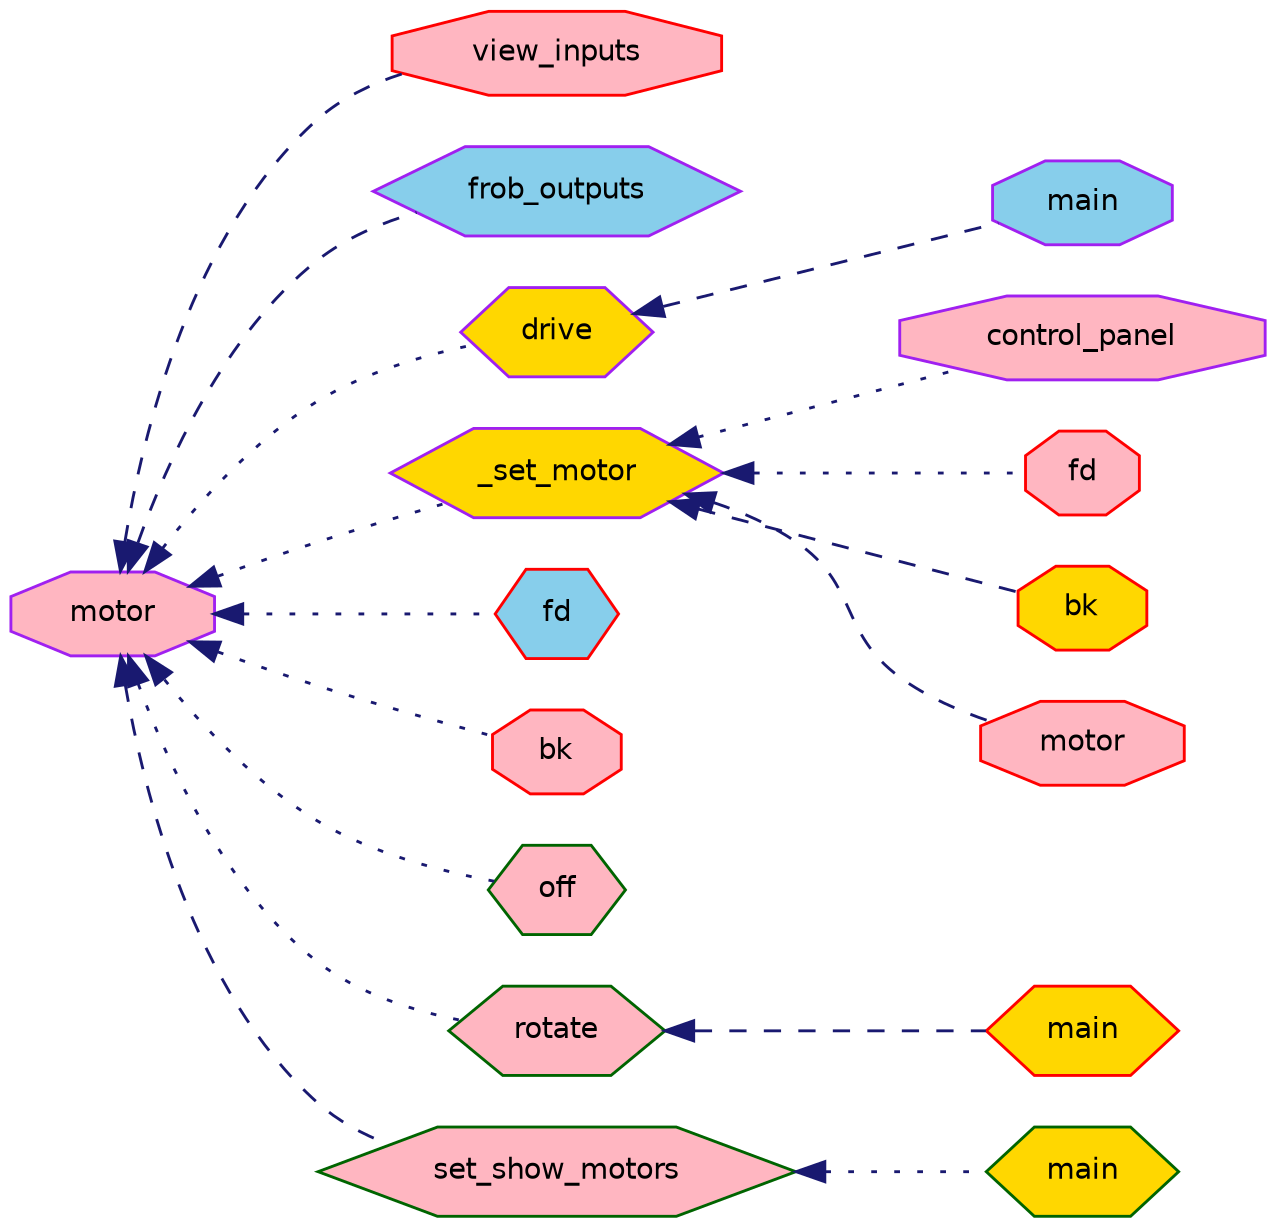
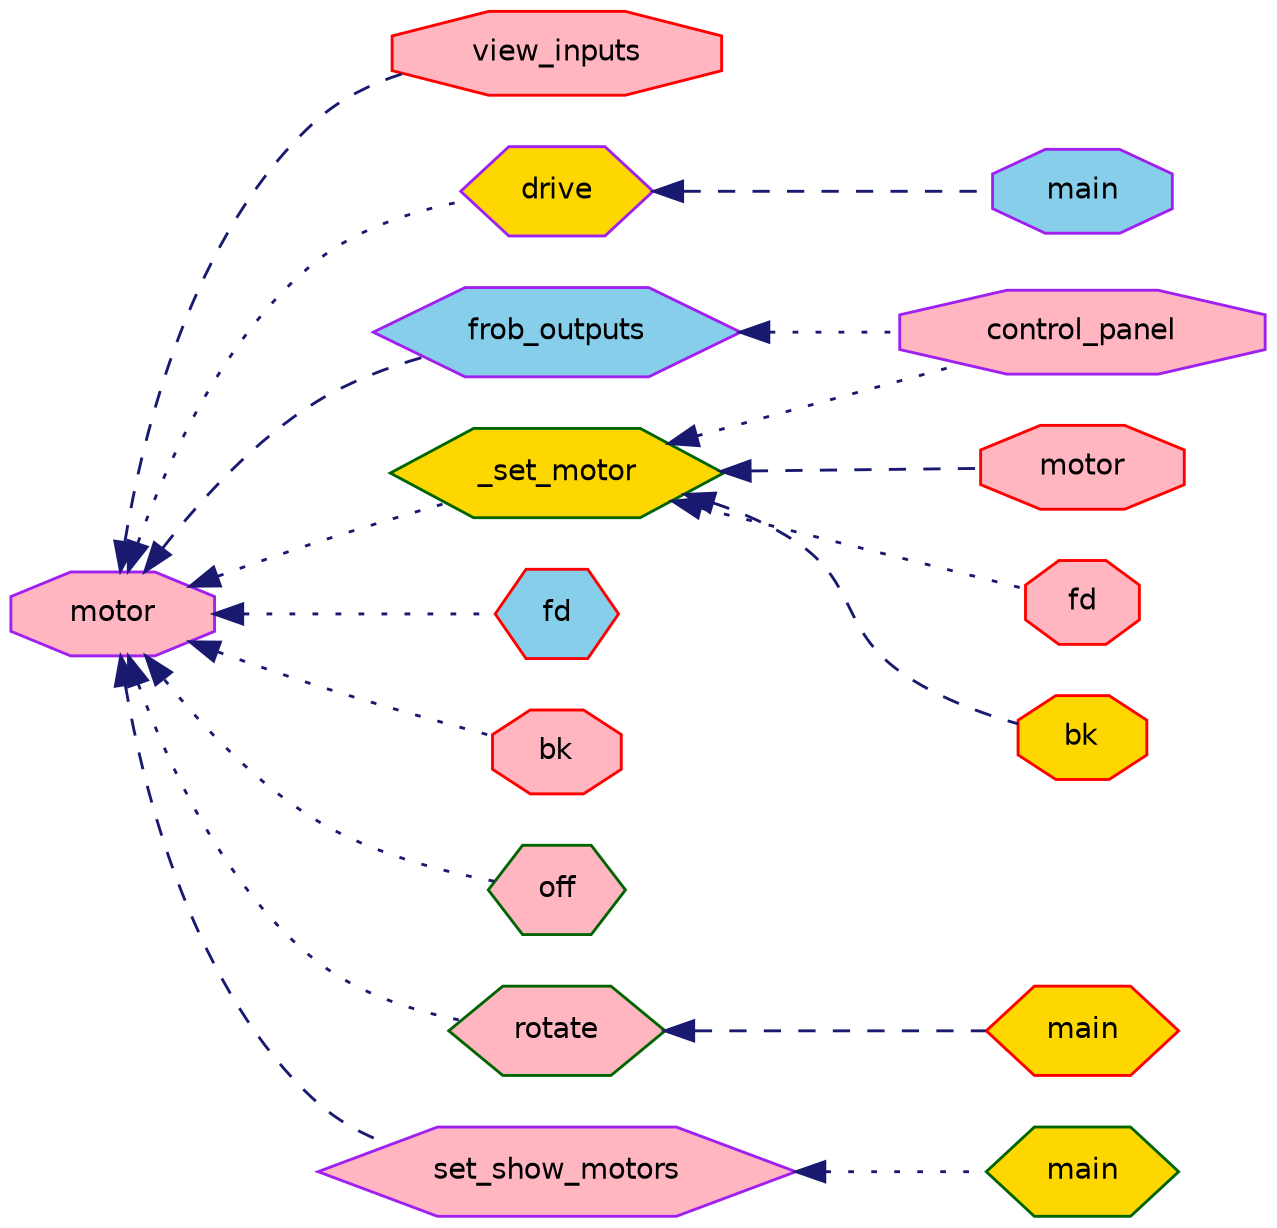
none -> (835, 332)
(557, 473) -> (557, 473)
(557, 1172) -> (557, 1172)
